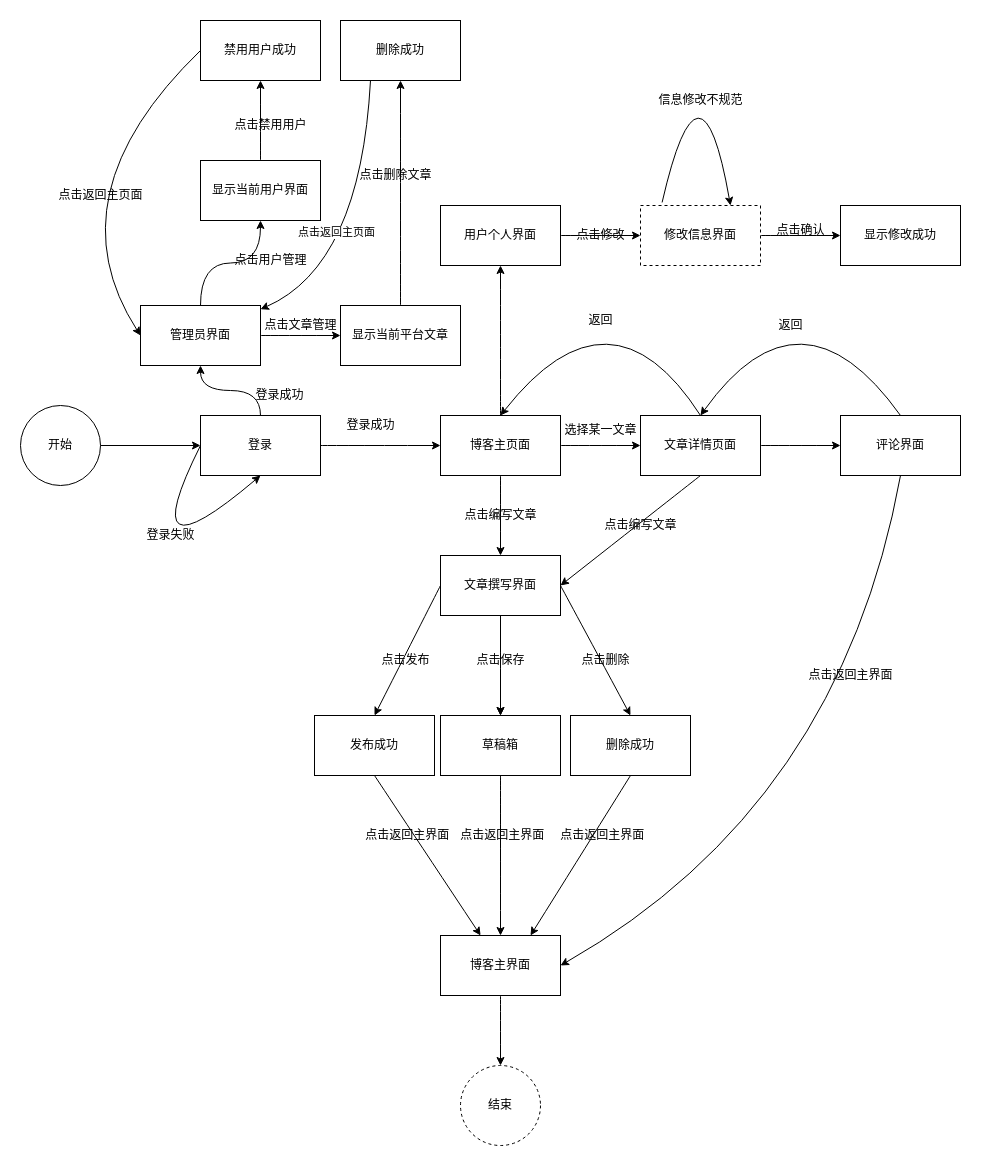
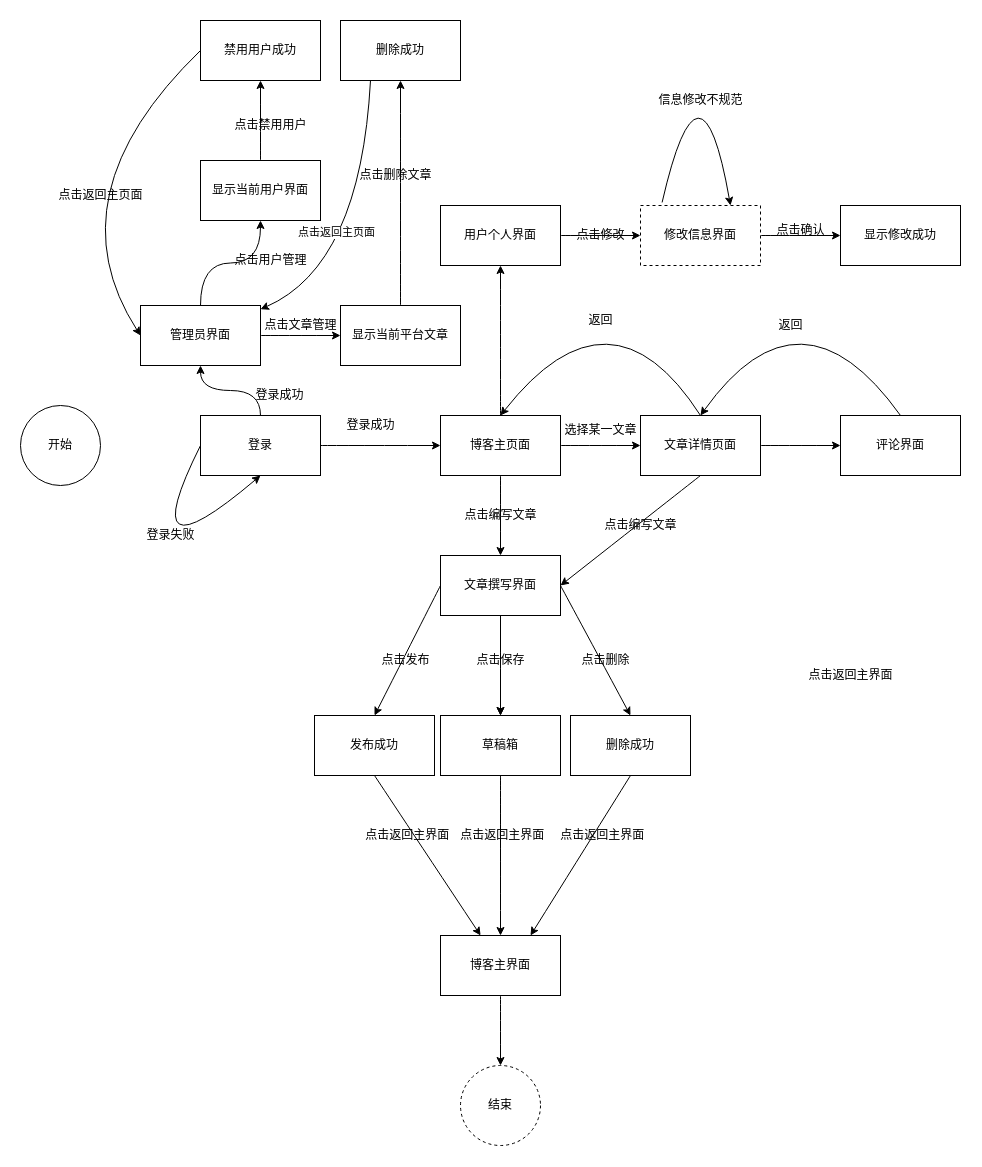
(147, 446) -> none
(790, 758) -> none
